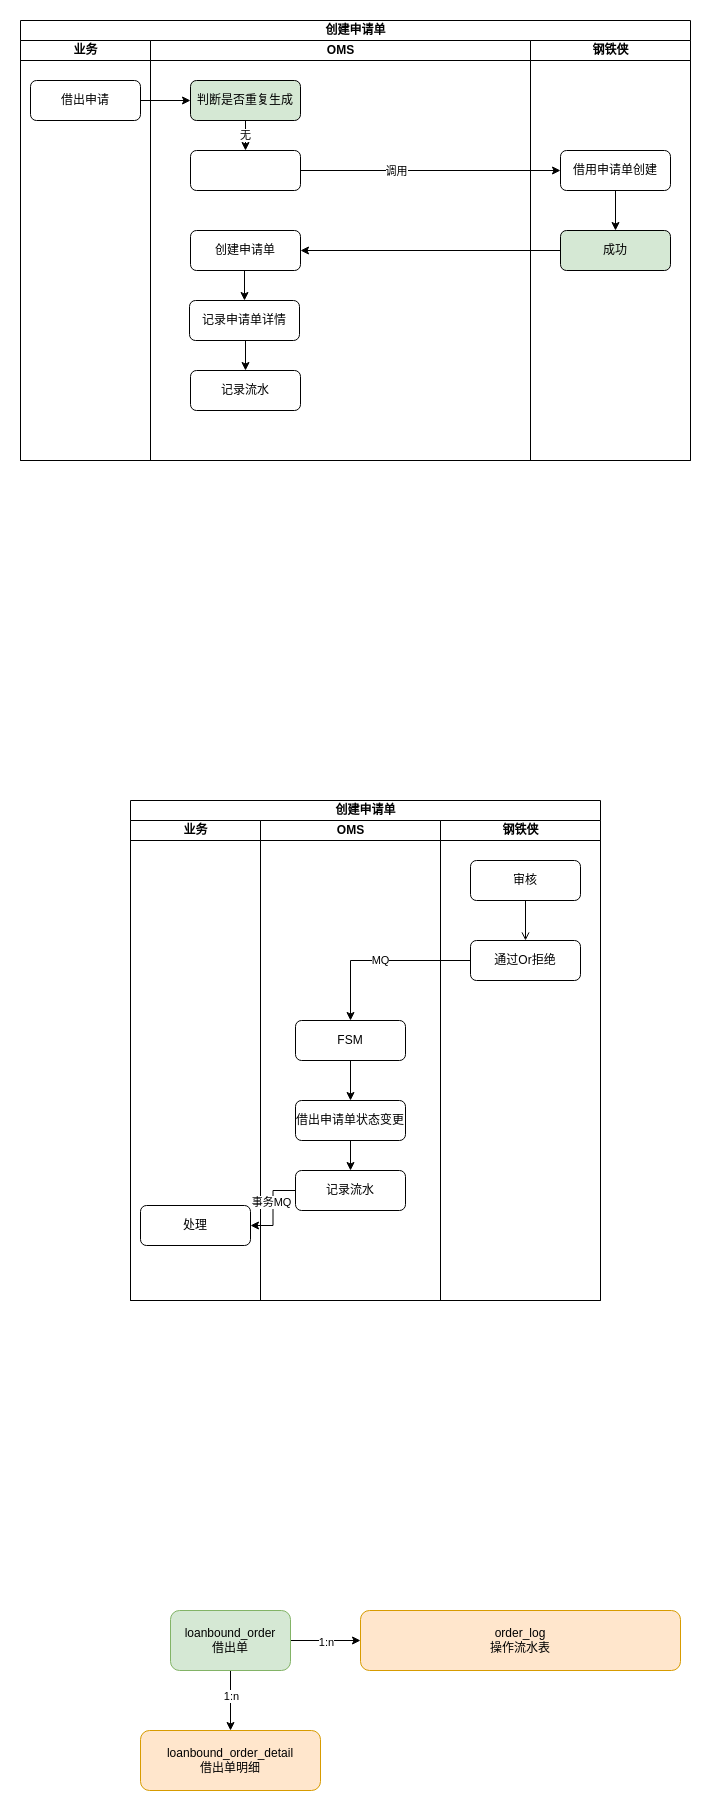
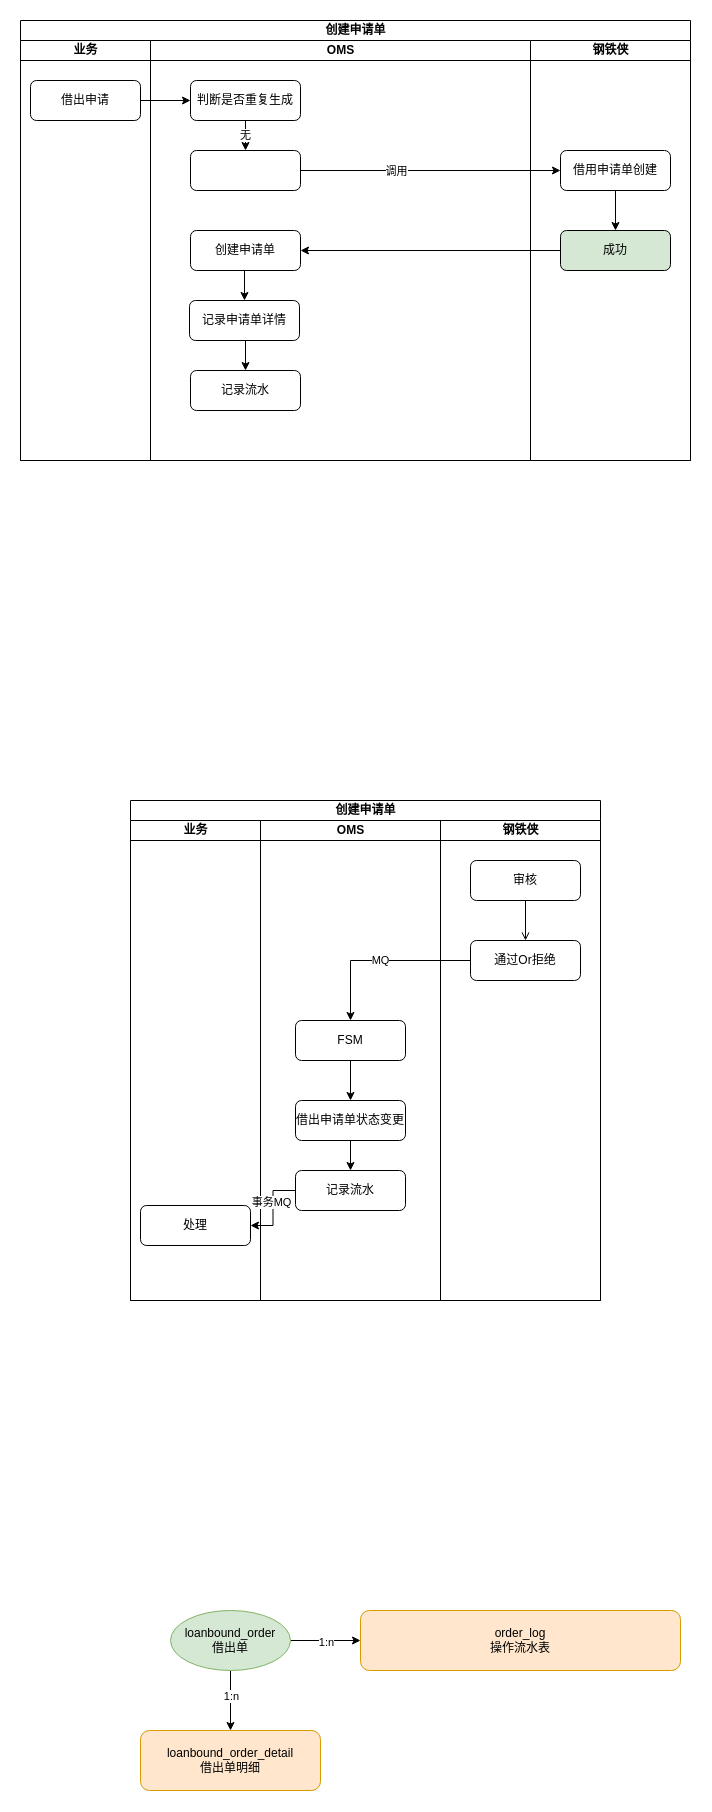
(246, 101) -> (246, 101)
(231, 1641) -> (231, 1641)
